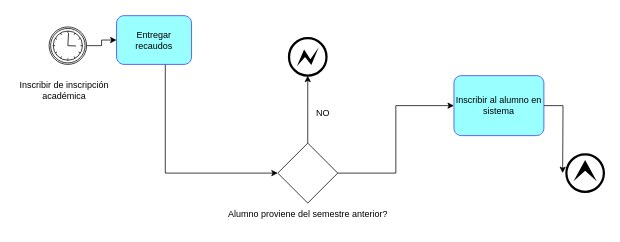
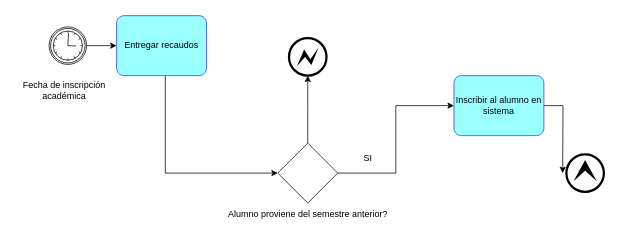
(154, 40) -> (162, 45)
(65, 90) -> (65, 90)
(323, 113) -> none
none -> (368, 158)
